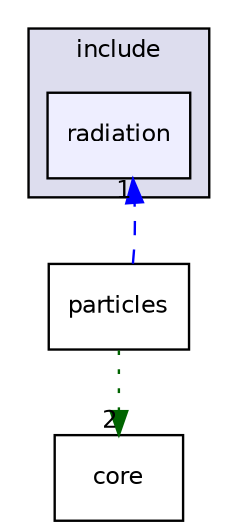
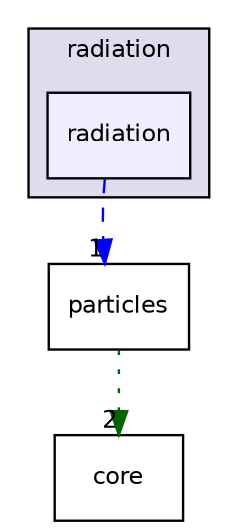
(119, 51) -> (119, 51)
(135, 233) -> (103, 212)
